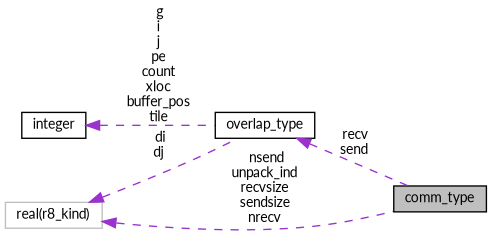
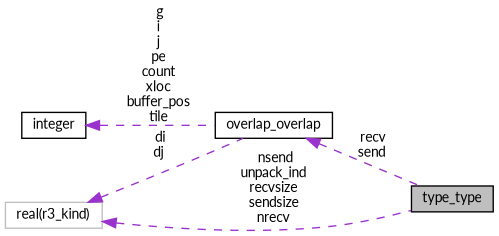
(265, 125) -> (274, 125)
(440, 199) -> (452, 199)
(54, 215) -> (54, 215)
